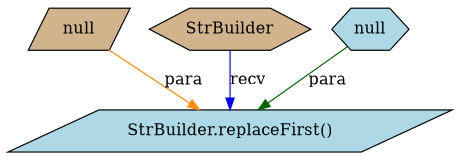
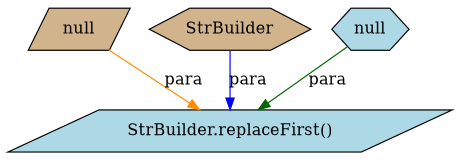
(248, 80) -> (248, 80)
